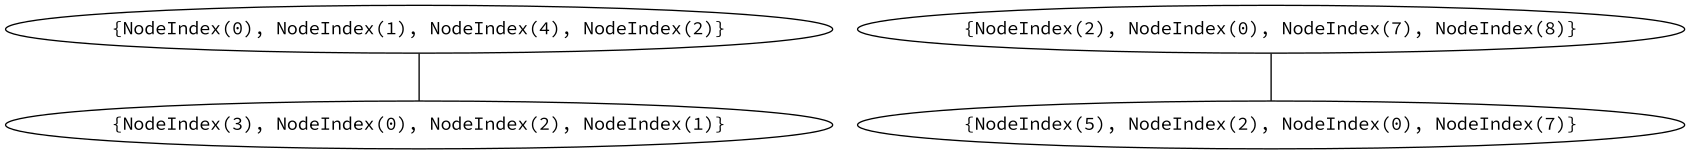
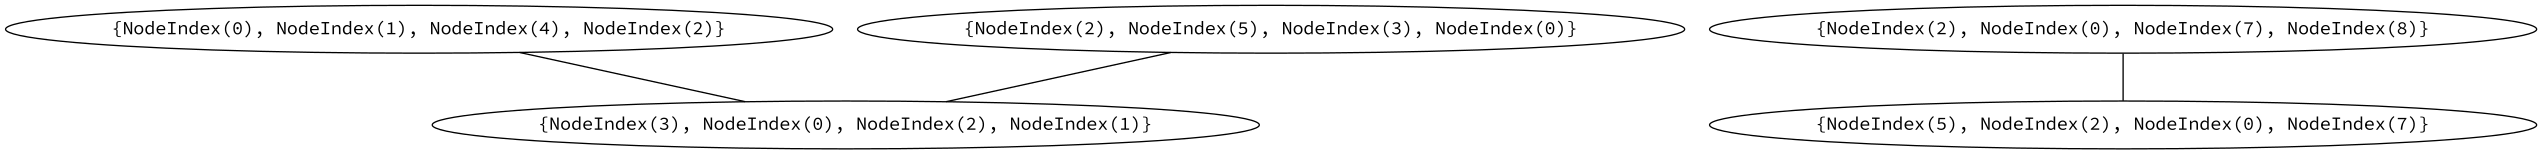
none -> (1271, 29)
